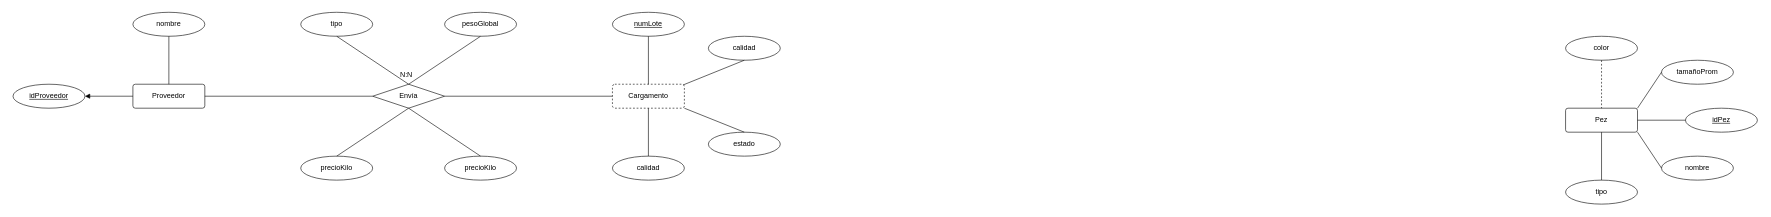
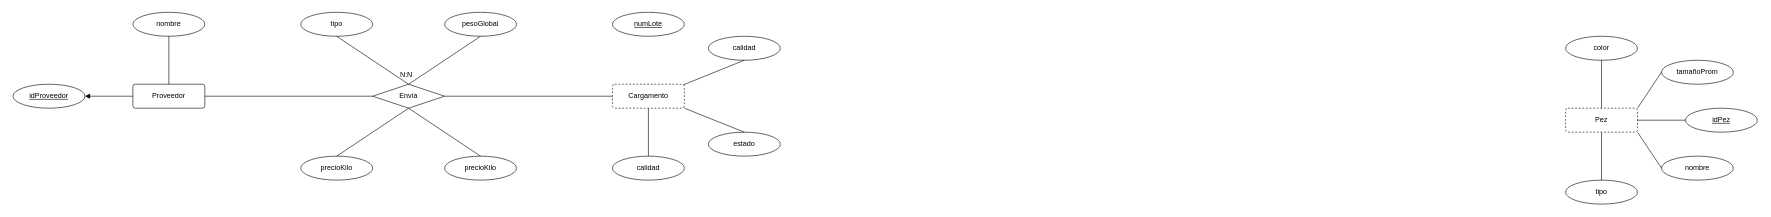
(648, 60) -> none
(1602, 84) -> (1602, 84)
(1602, 120) -> (1602, 120)
